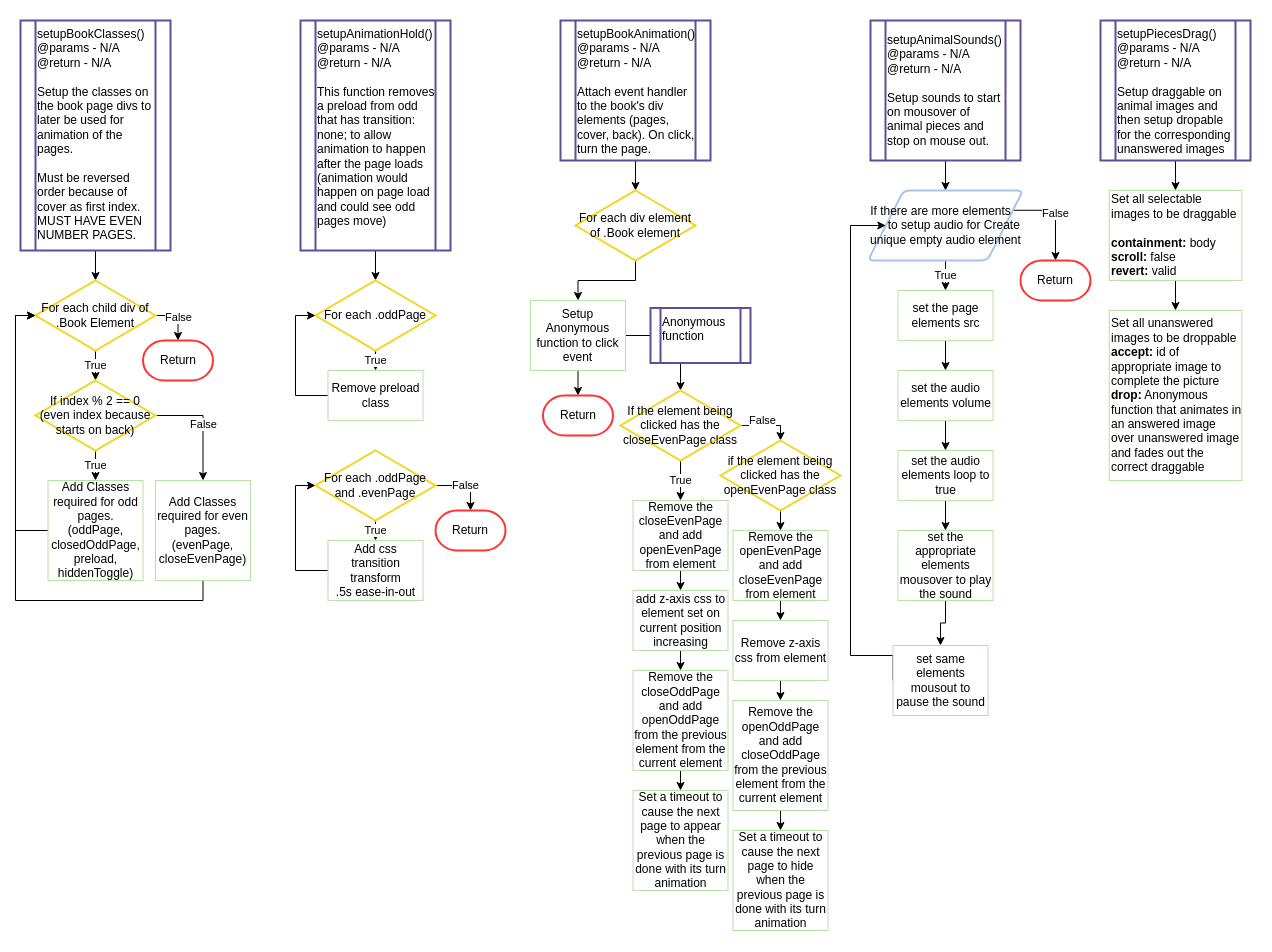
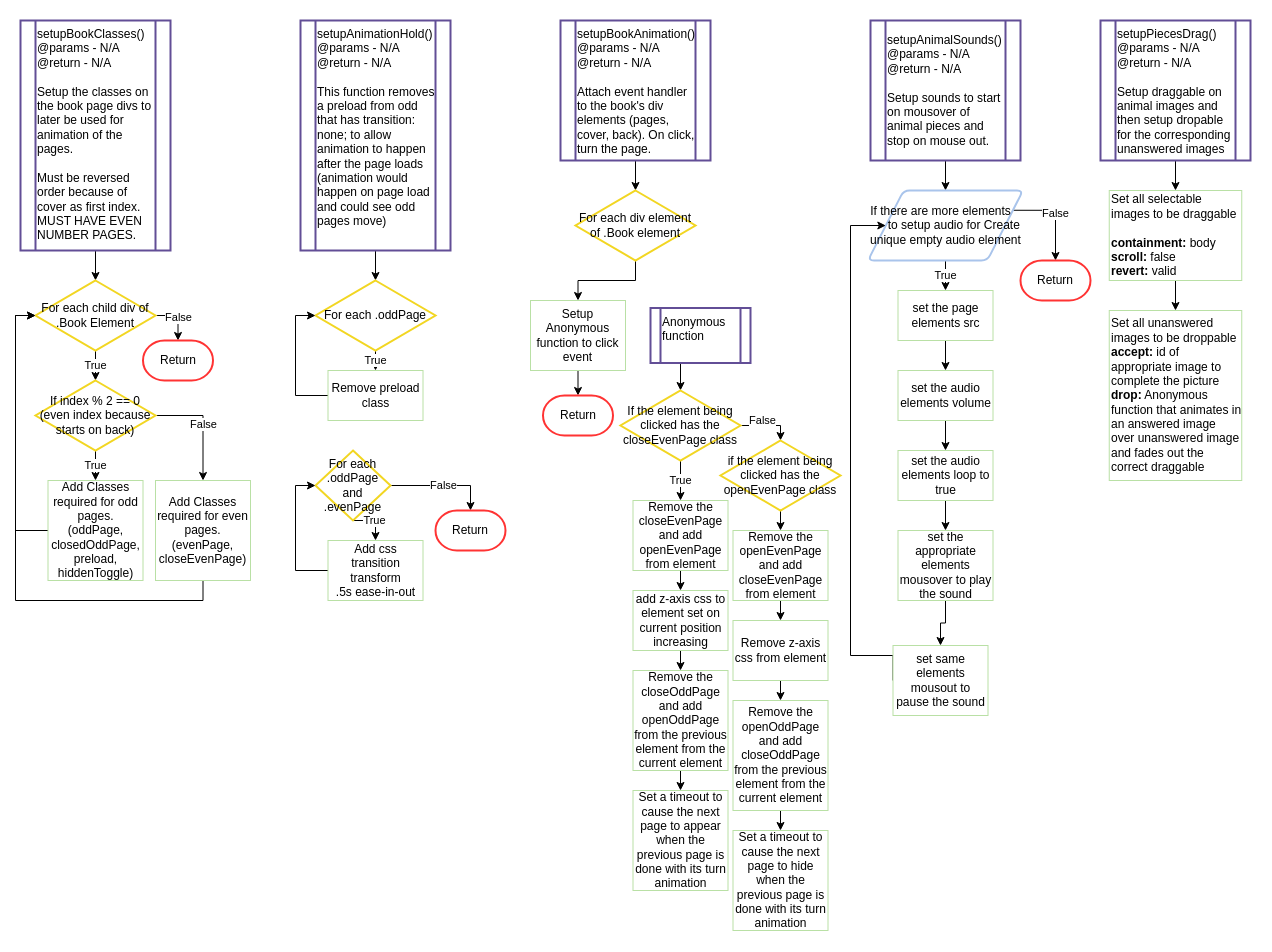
(638, 336) -> none
(376, 486) -> (353, 486)
